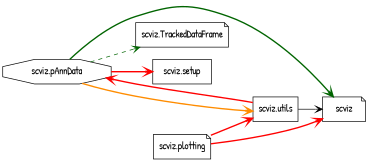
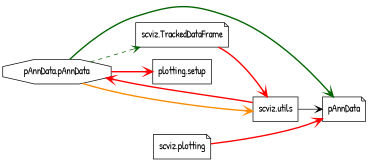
(57, 72) -> (57, 72)
(182, 72) -> (182, 72)
(344, 109) -> (344, 109)
(229, 128) -> (243, 66)
